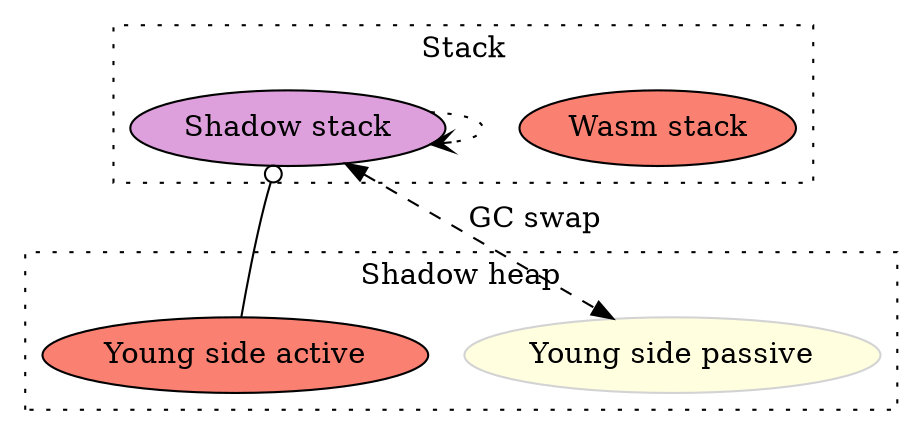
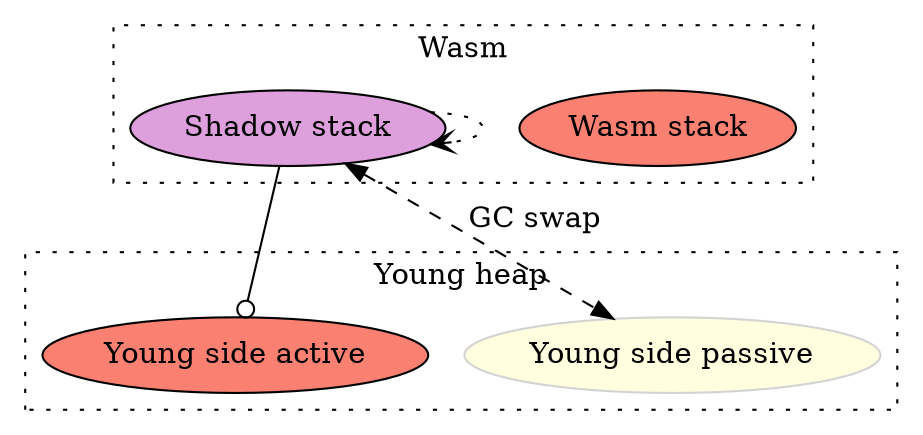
(463, 49) -> (463, 49)
(256, 239) -> (264, 233)
(461, 276) -> (461, 276)
